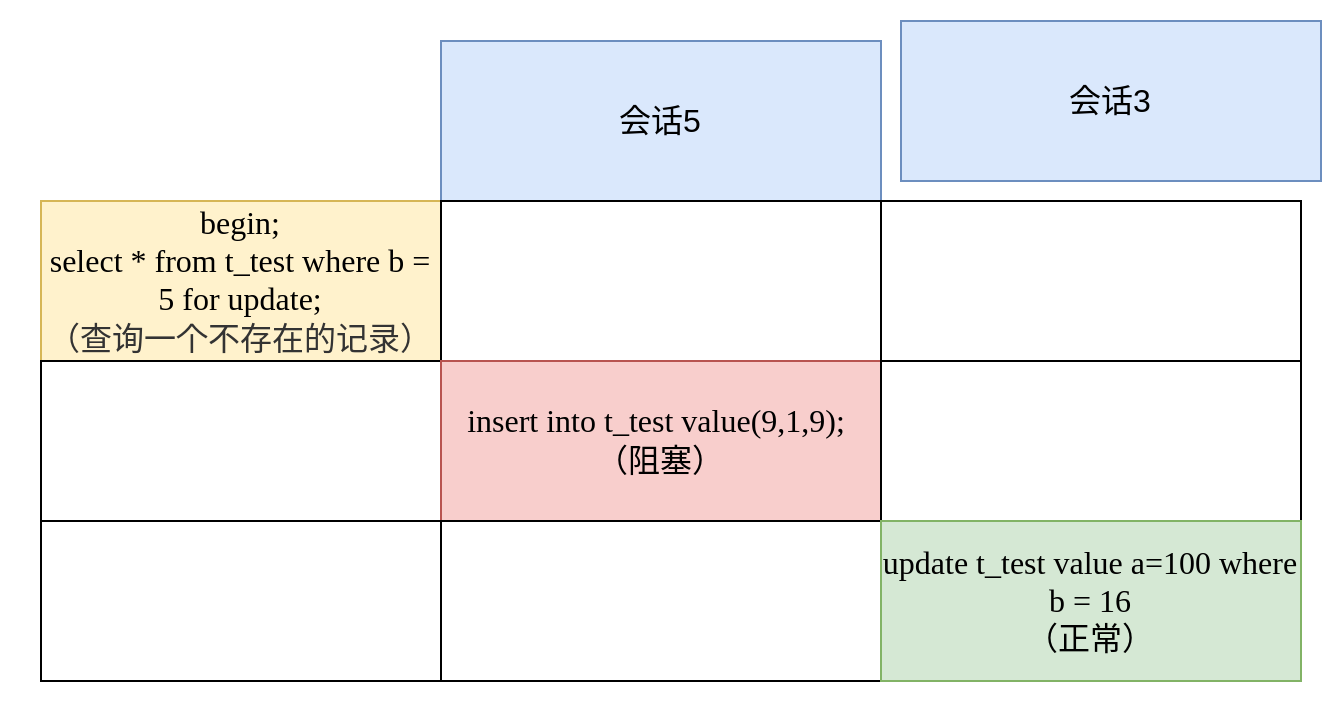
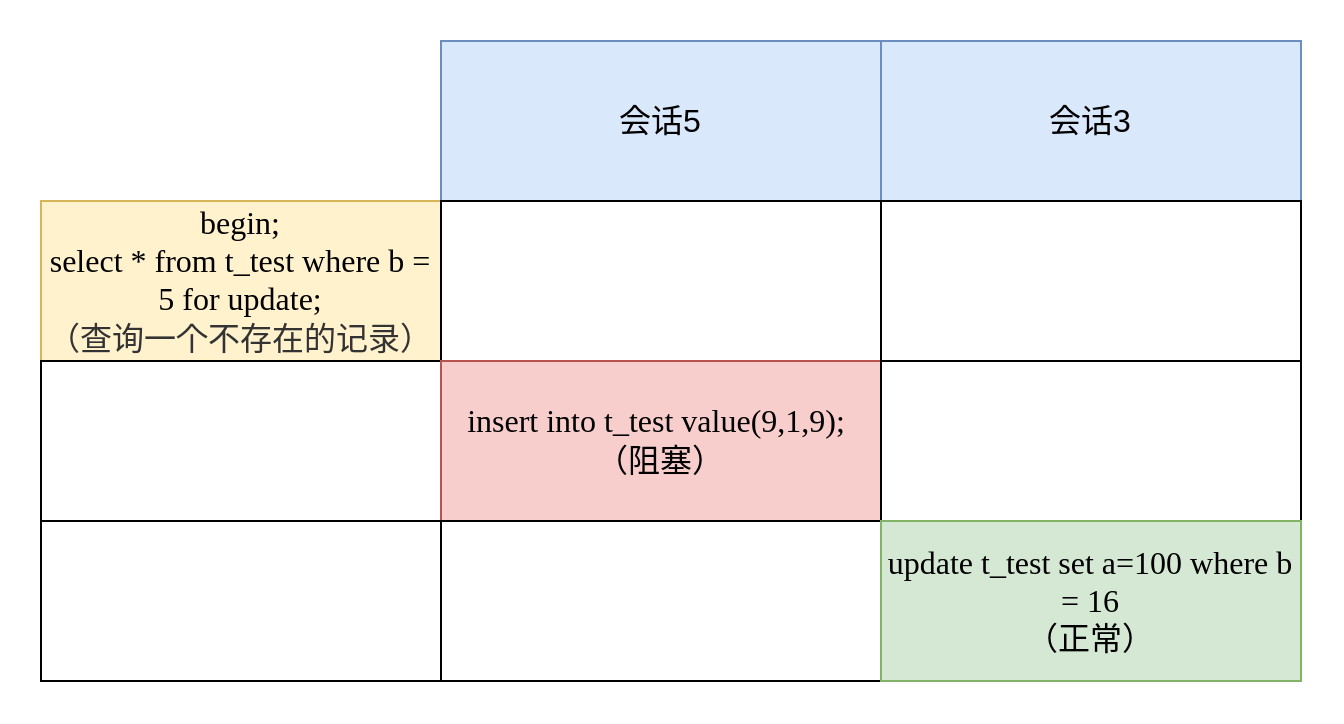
(1111, 101) -> (1091, 121)
(1091, 601) -> (1091, 601)
